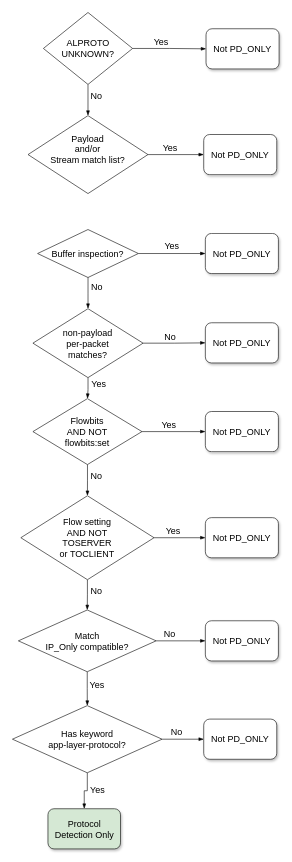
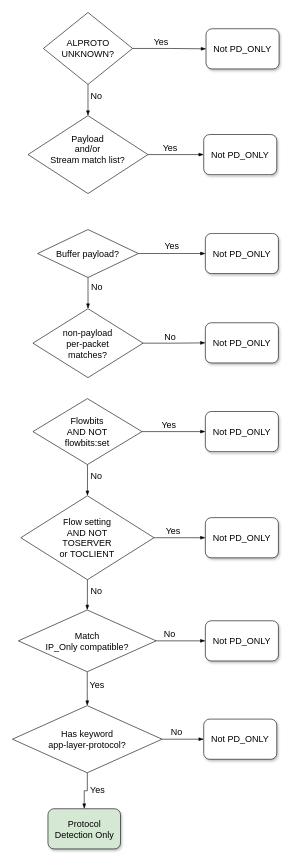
(88, 254) -> (88, 254)
(88, 392) -> none
